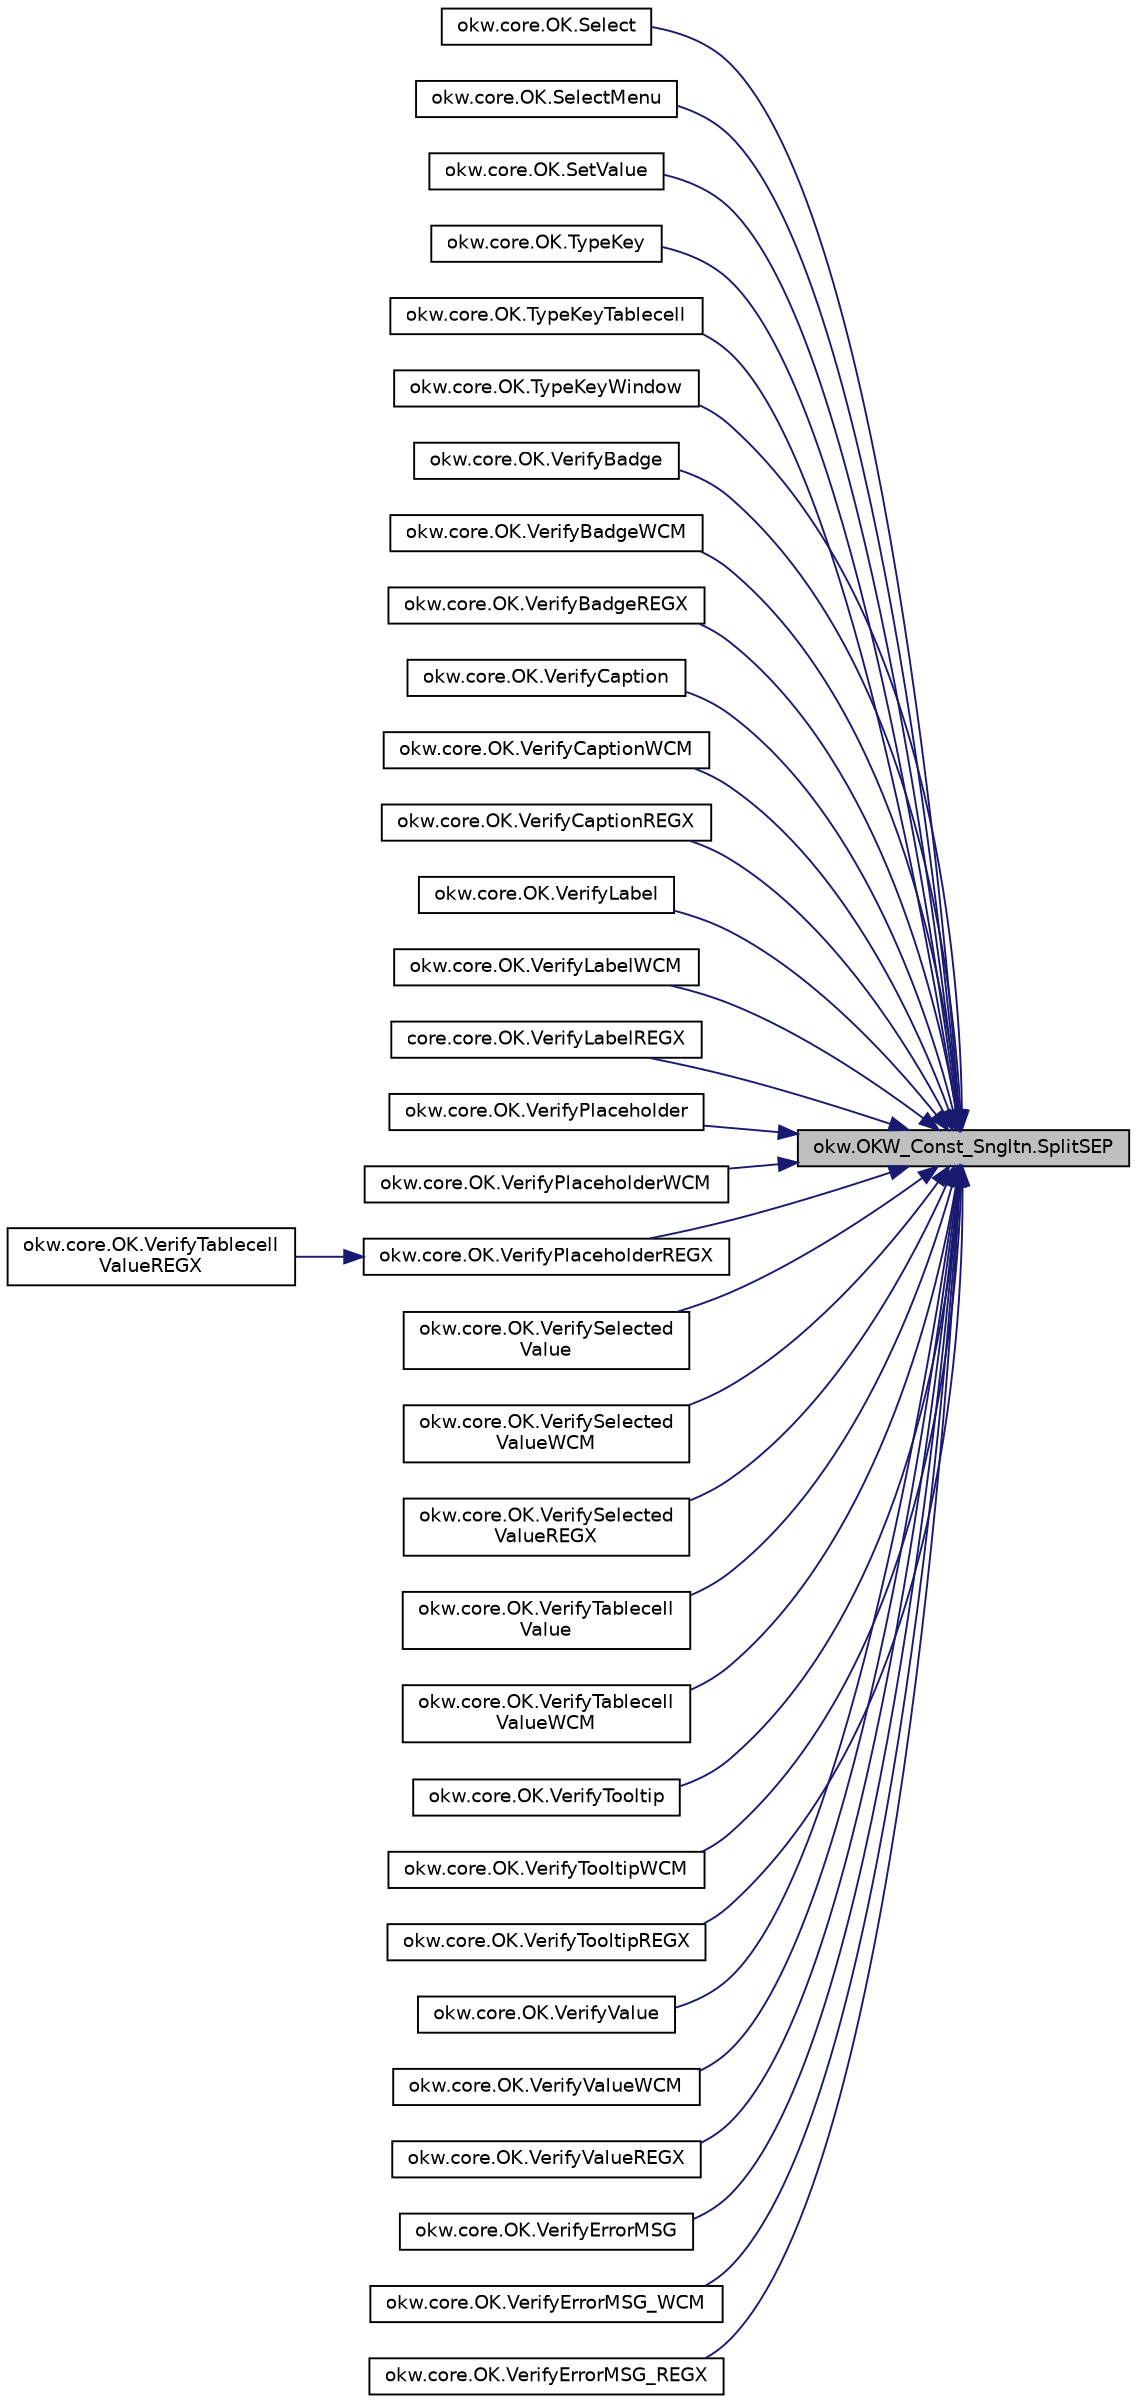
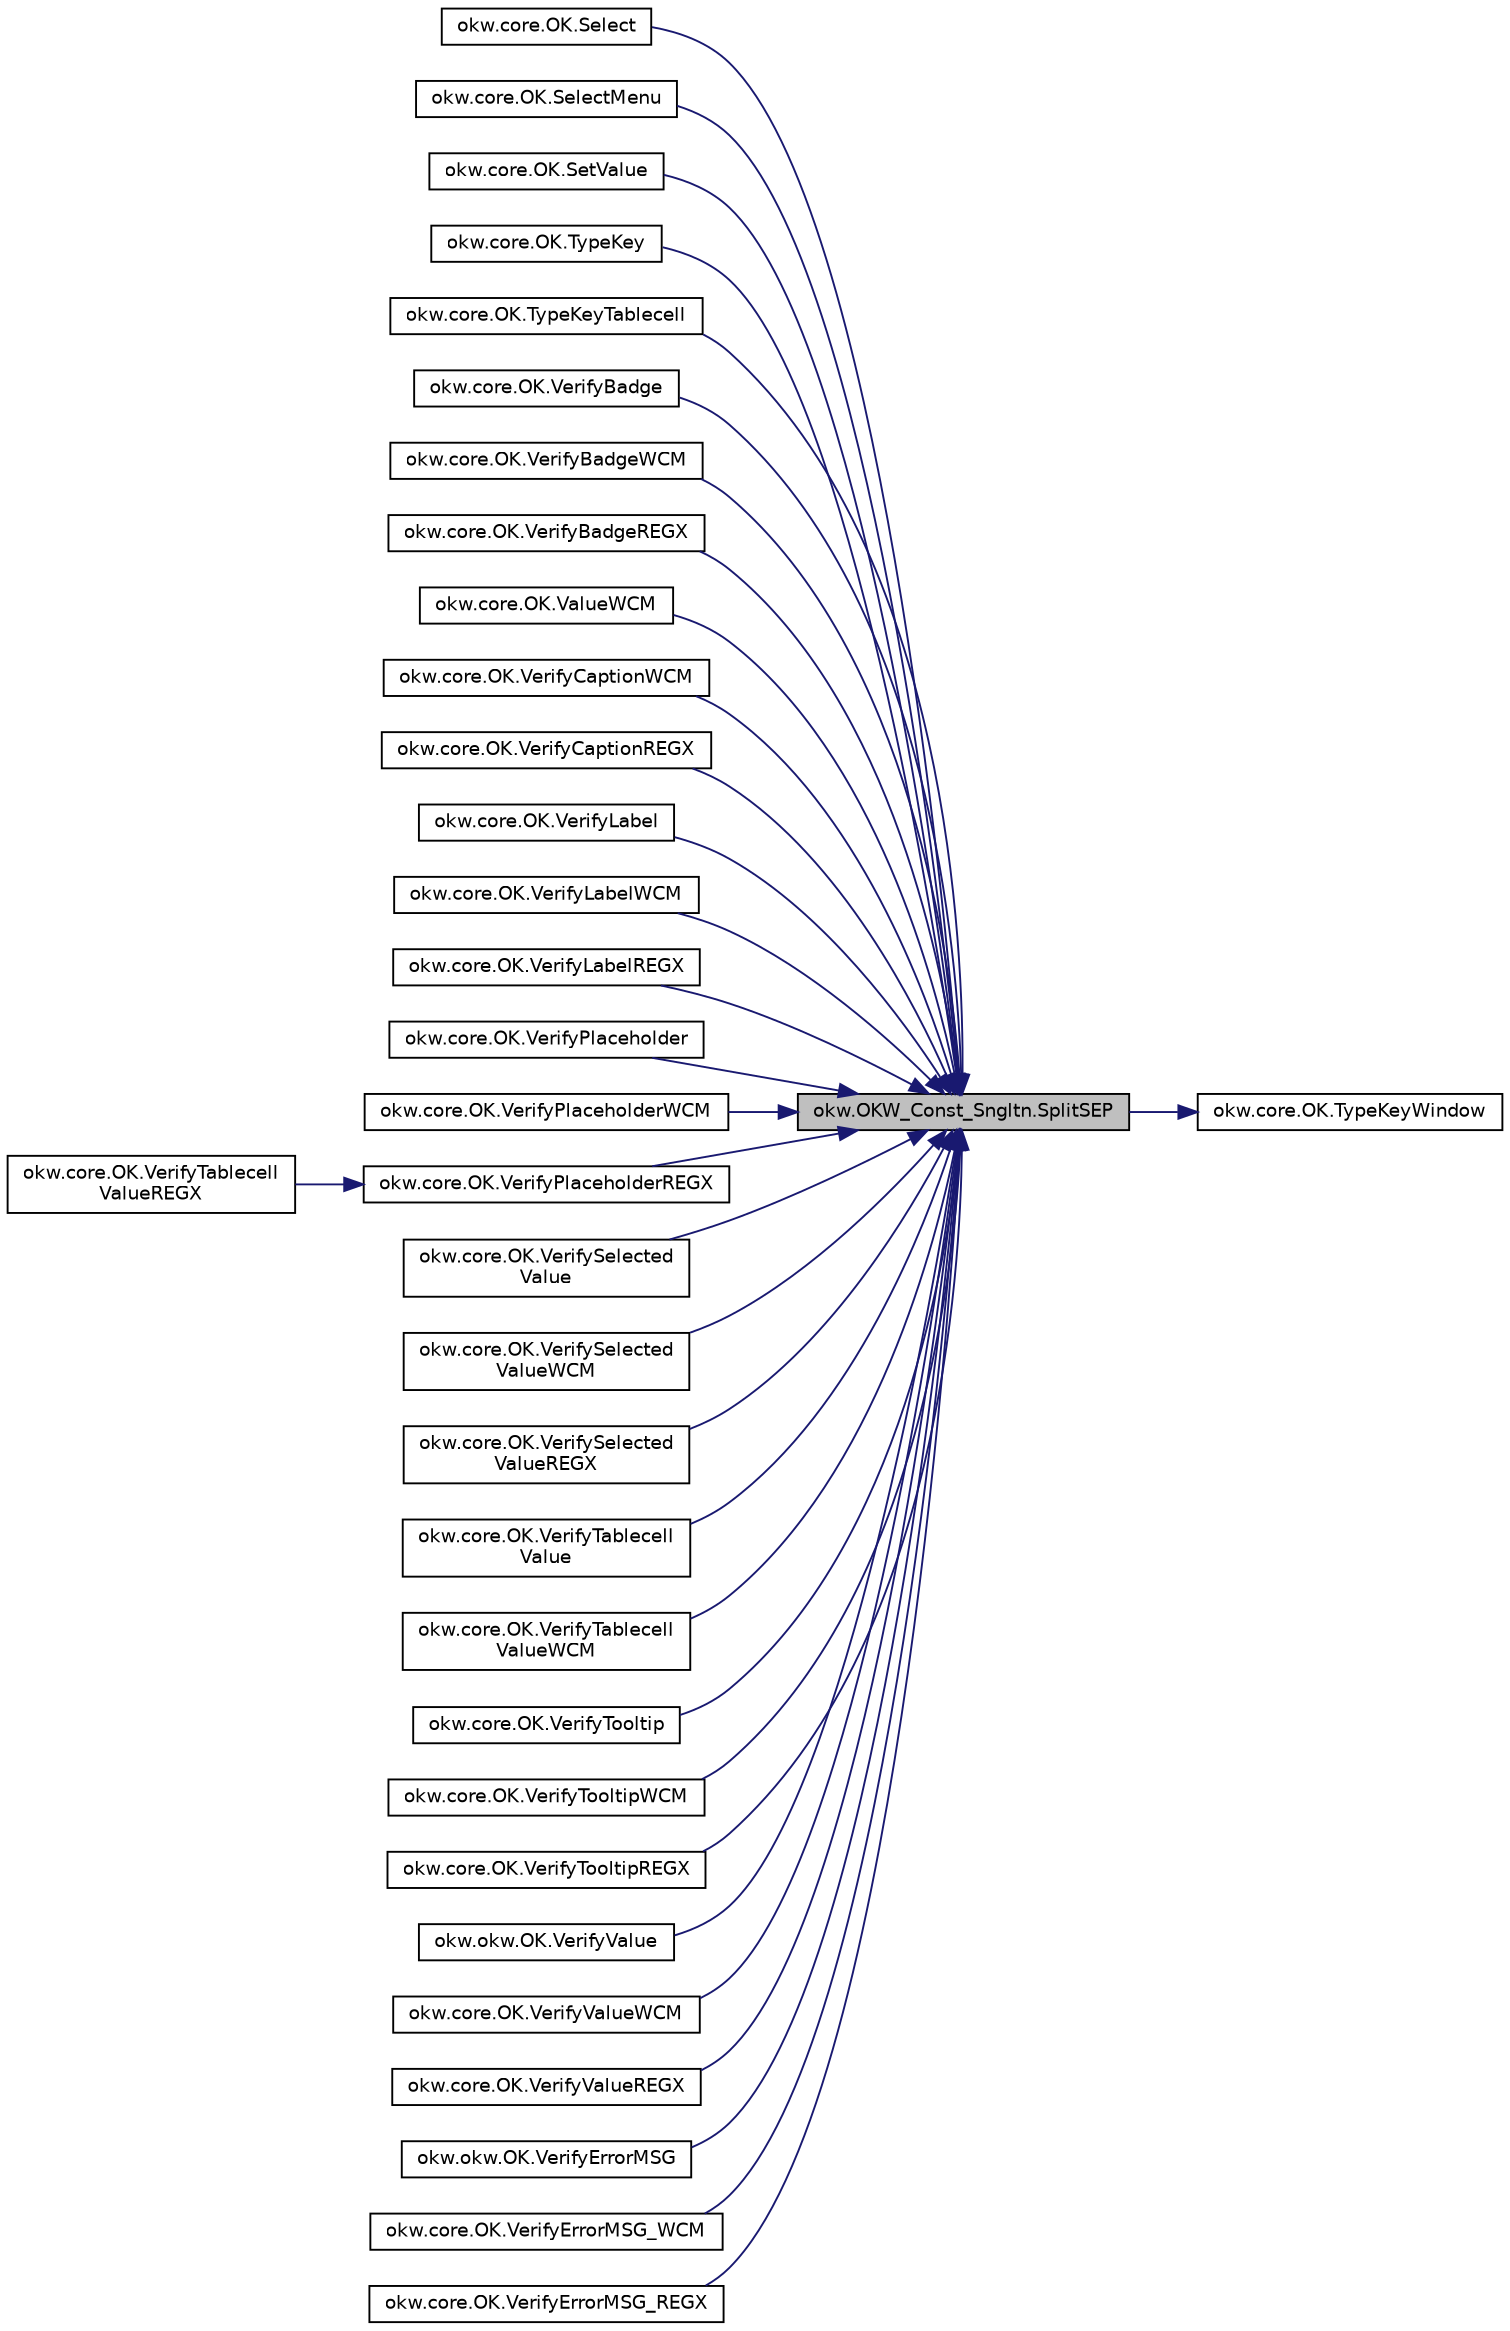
(546, 678) -> (546, 606)
(905, 727) -> (1154, 1112)
(546, 1040) -> (546, 967)
(546, 2015) -> (546, 1942)
(546, 2232) -> (546, 2159)
